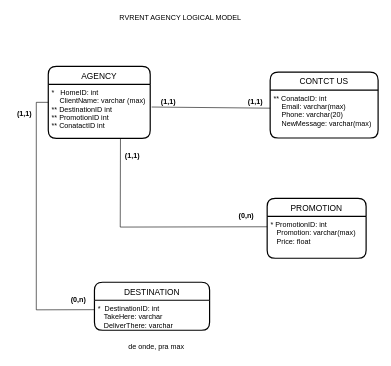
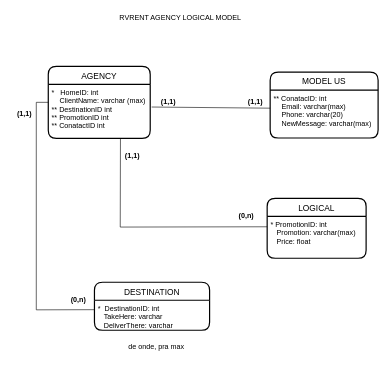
(324, 82) -> (324, 82)
(317, 208) -> (317, 208)
